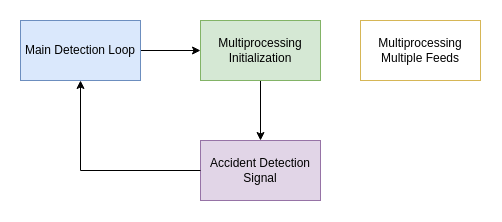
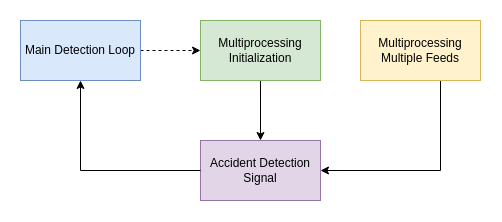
(168, 51) -> (168, 51)
(421, 51) -> (421, 51)
none -> (429, 171)
